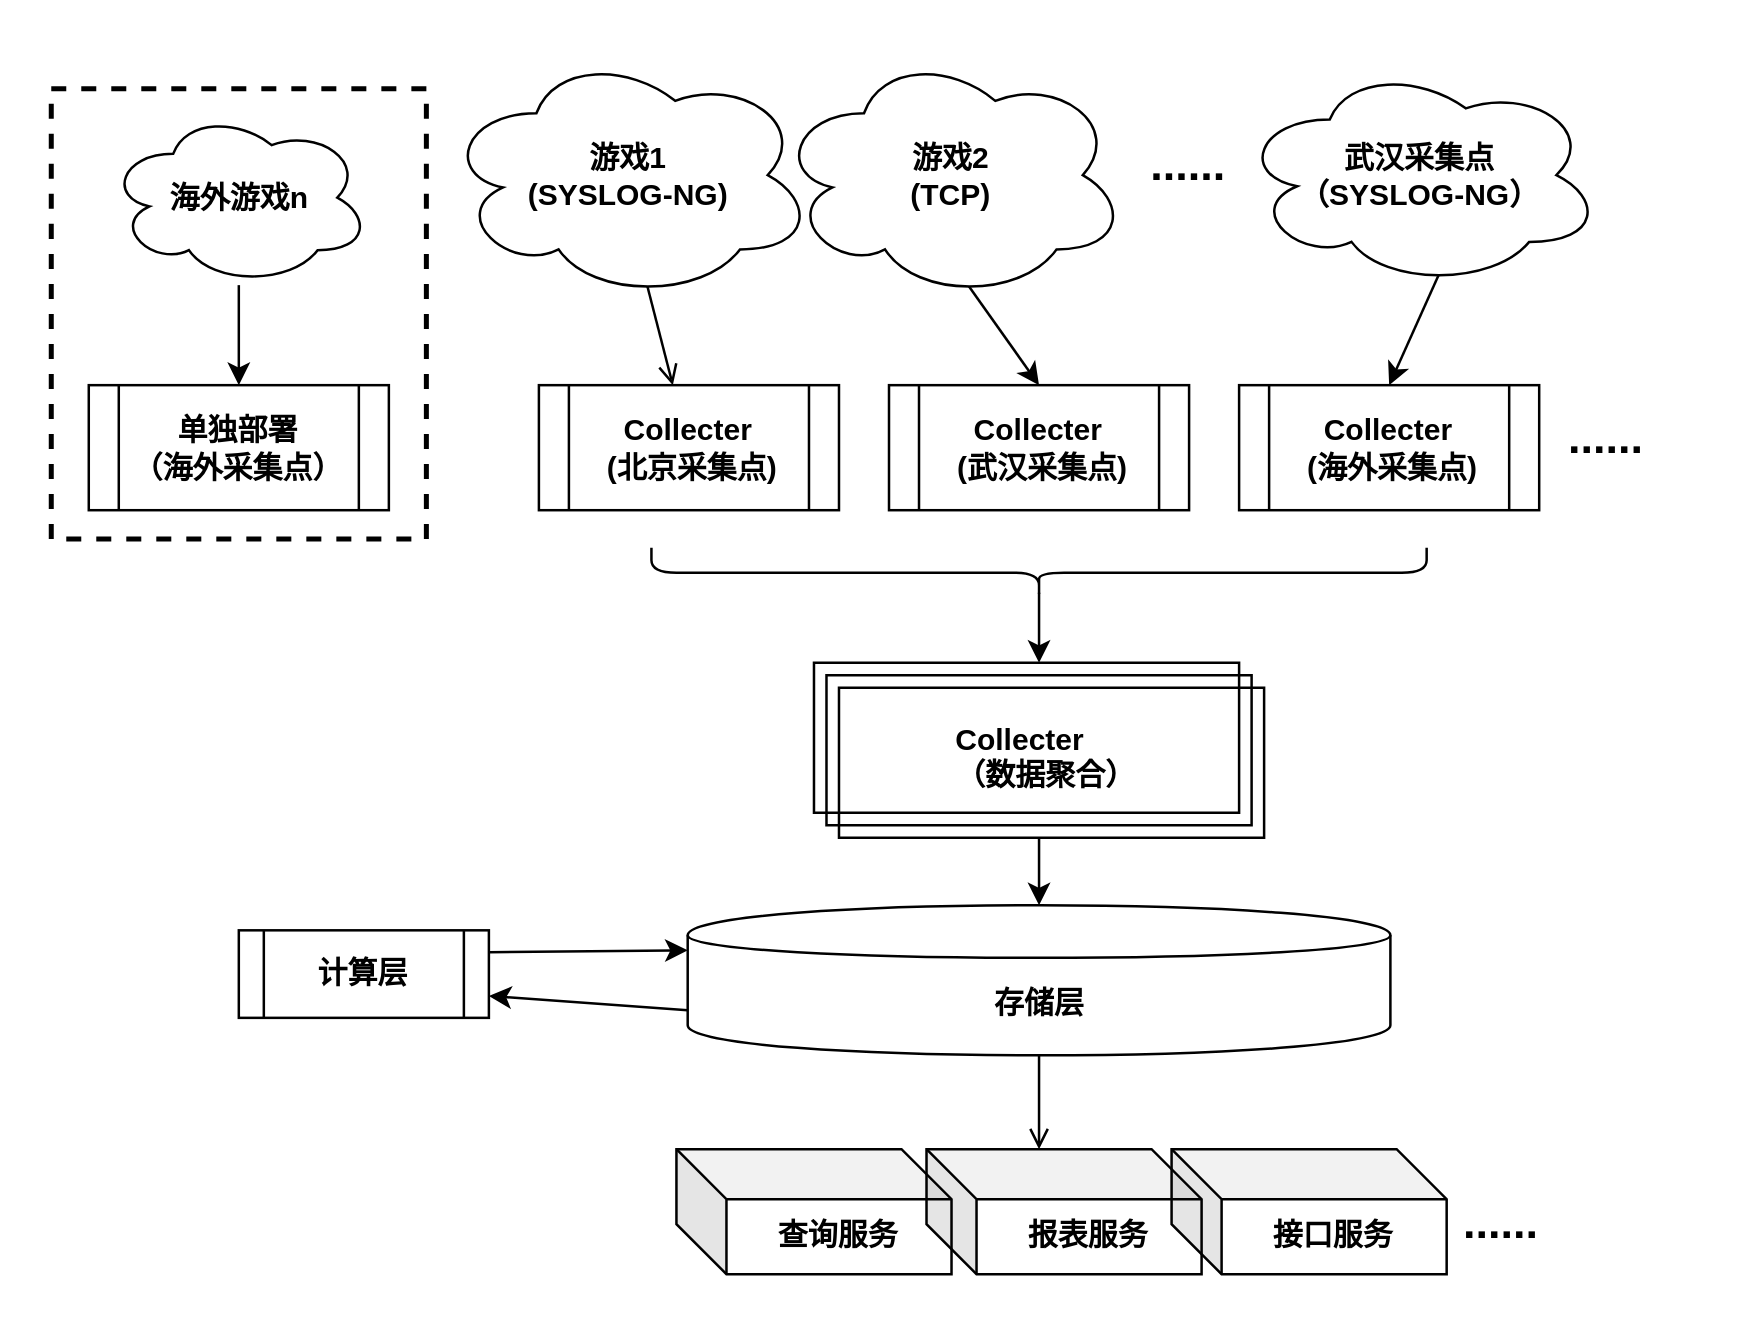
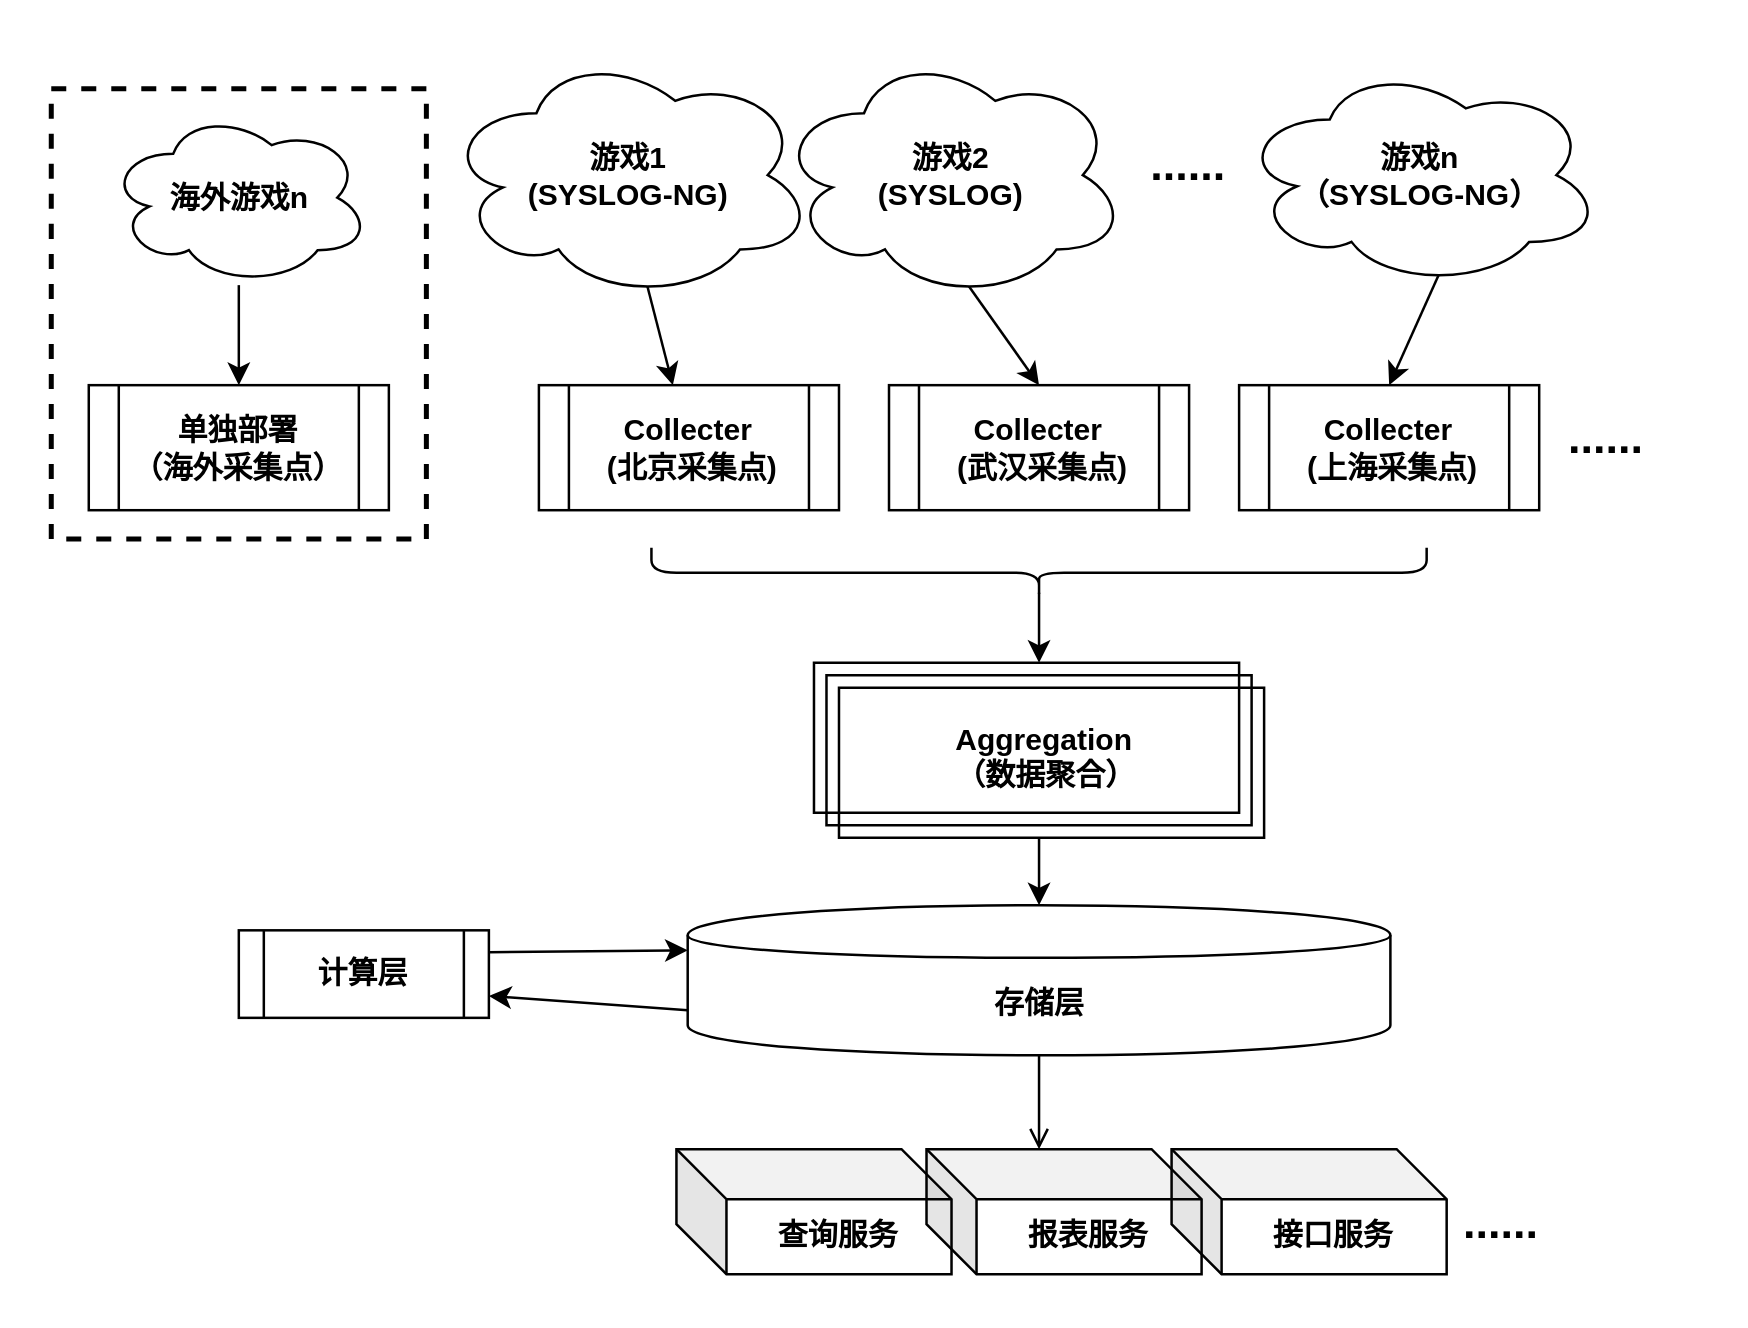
(951, 176) -> (951, 176)
(1420, 176) -> (1420, 176)
(669, 371) -> (668, 368)
(1389, 449) -> (1389, 449)
(1046, 760) -> (1046, 760)
